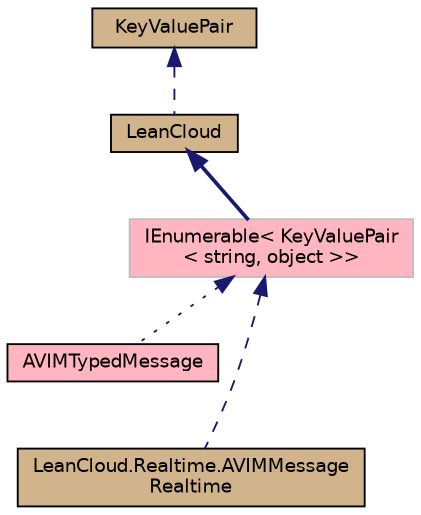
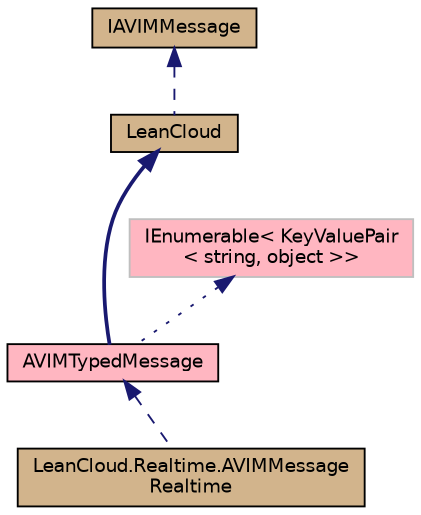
(174, 28) -> (174, 28)
(225, 193) -> (106, 250)
(237, 373) -> (154, 423)
